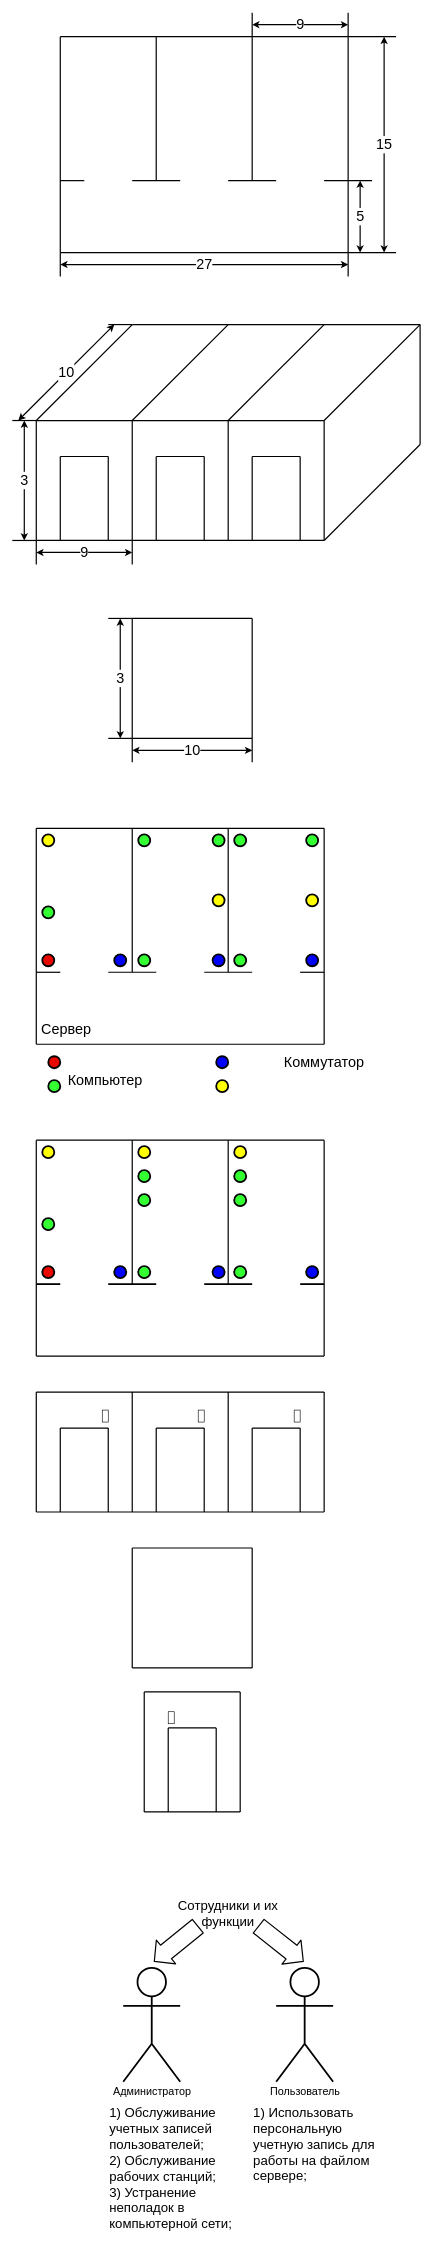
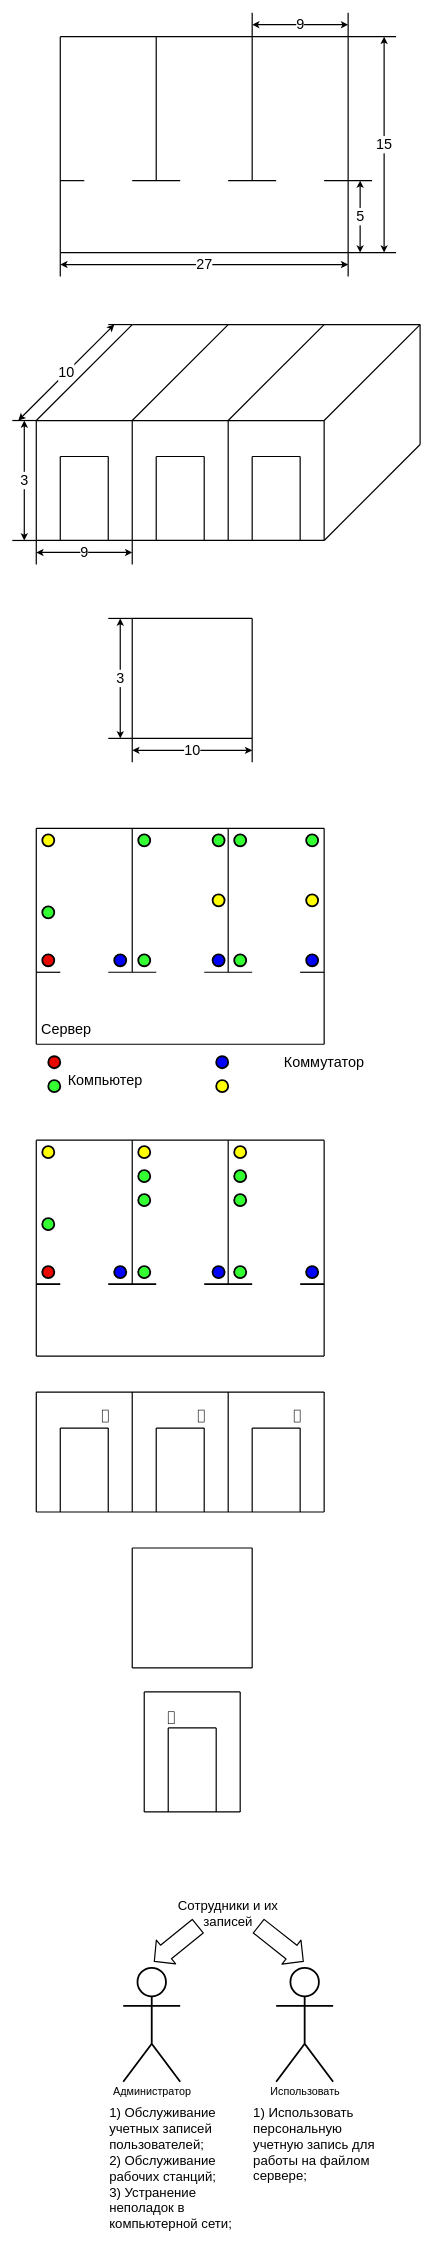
(228, 1914) -> (228, 1914)
(305, 2093) -> (305, 2093)
